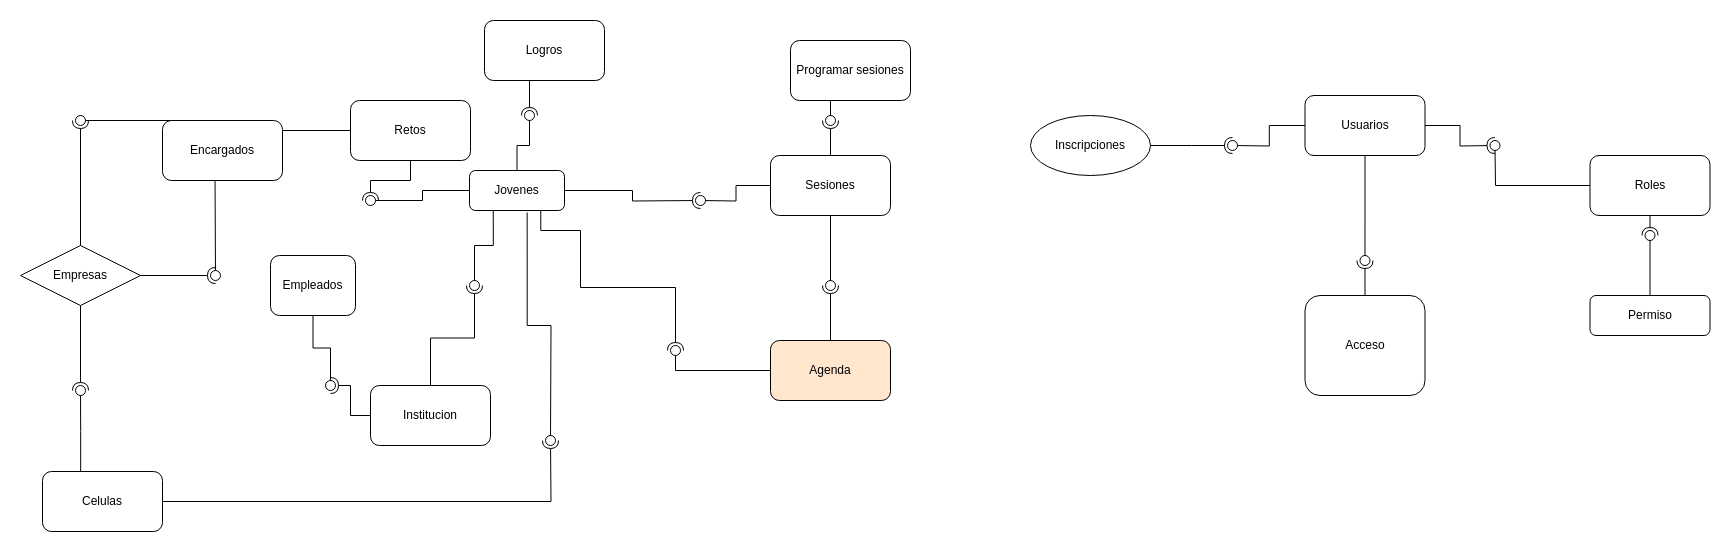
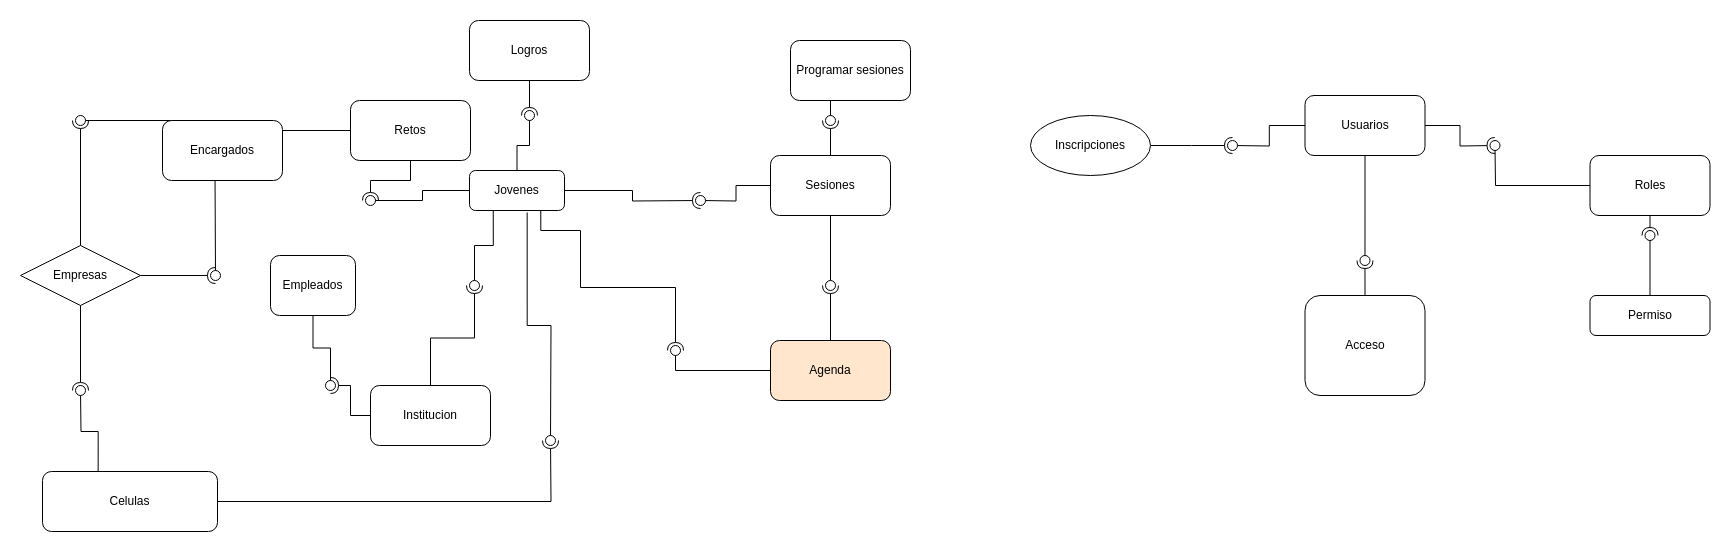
(545, 51) -> (530, 51)
(103, 502) -> (130, 502)
